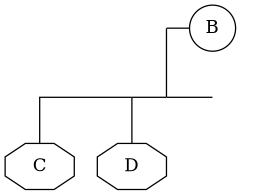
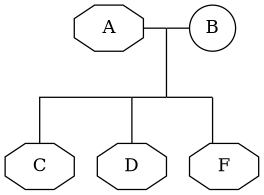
none -> (109, 28)
none -> (224, 166)
